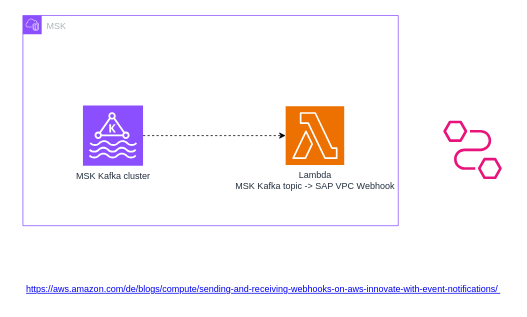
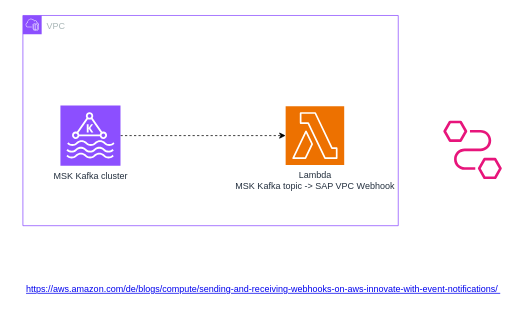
(54, 26) -> (54, 26)
(113, 135) -> (90, 135)
